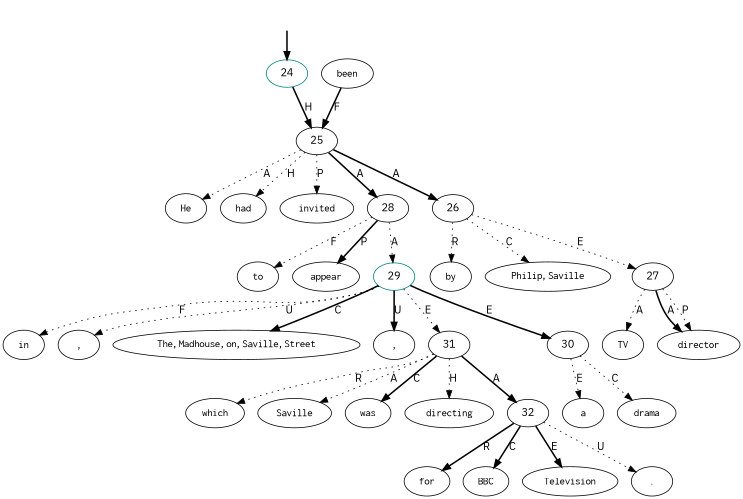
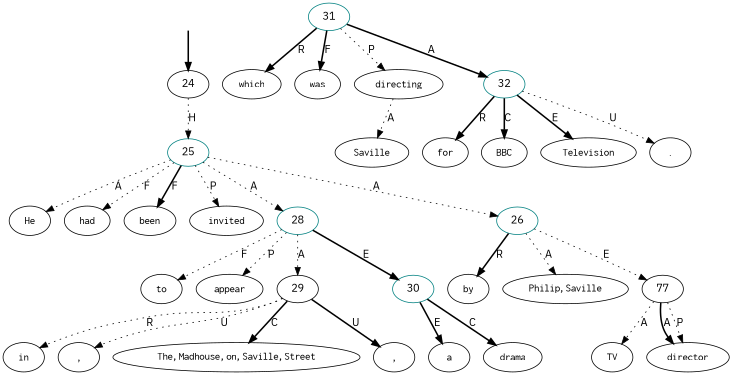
(287, 74) -> (188, 84)
(300, 104) -> (188, 115)
(334, 104) -> (171, 183)
(317, 141) -> (188, 153)
(350, 172) -> (240, 185)
(382, 173) -> (349, 186)
(291, 174) -> (147, 187)
(388, 208) -> (298, 221)
(453, 208) -> (517, 221)
(452, 238) -> (495, 251)
(360, 239) -> (267, 251)
(510, 242) -> (549, 255)
(394, 277) -> (298, 289)
(653, 277) -> (663, 289)
(419, 308) -> none
(182, 311) -> (150, 323)
(476, 312) -> (352, 253)
(449, 345) -> (329, 17)
(568, 345) -> (413, 289)
(575, 375) -> (429, 319)
(603, 376) -> (458, 320)
(339, 377) -> (294, 47)
(381, 378) -> (387, 115)
(417, 379) -> (328, 50)
(453, 379) -> (372, 50)
(528, 413) -> (504, 84)
